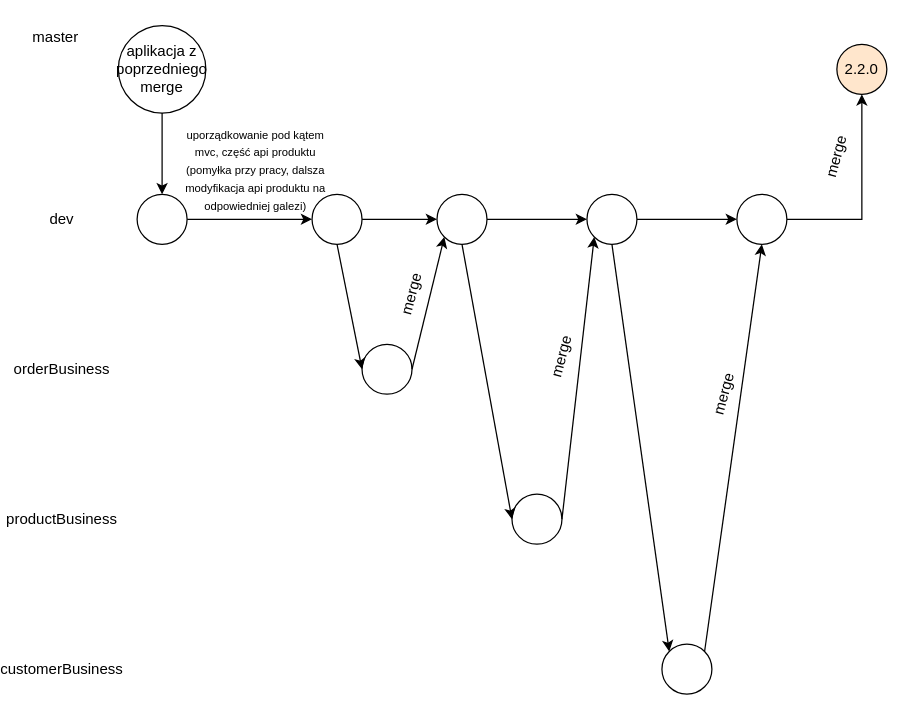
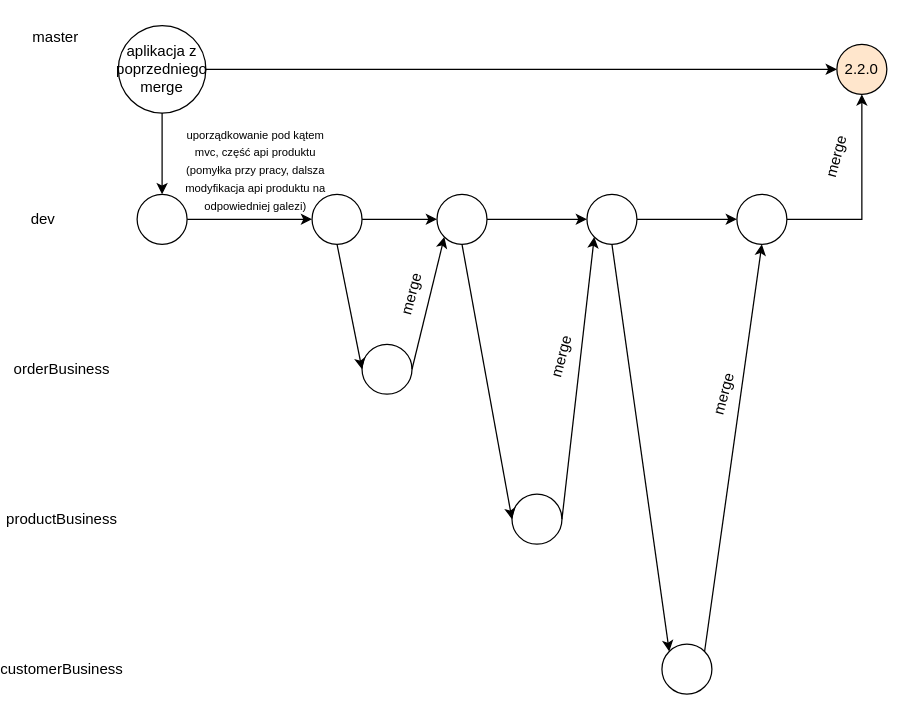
none -> (517, 69)
(62, 219) -> (43, 219)
